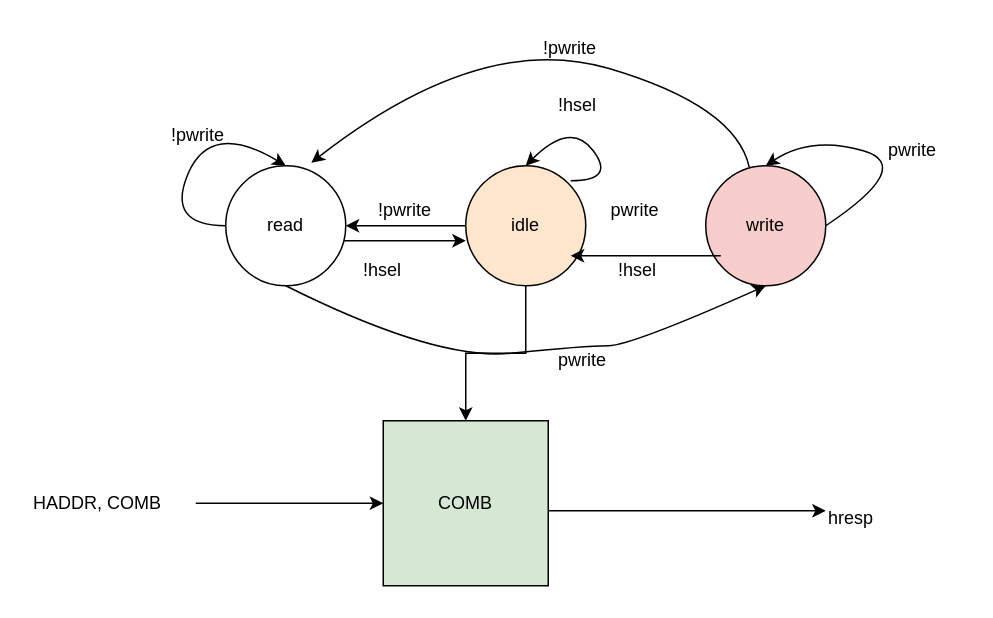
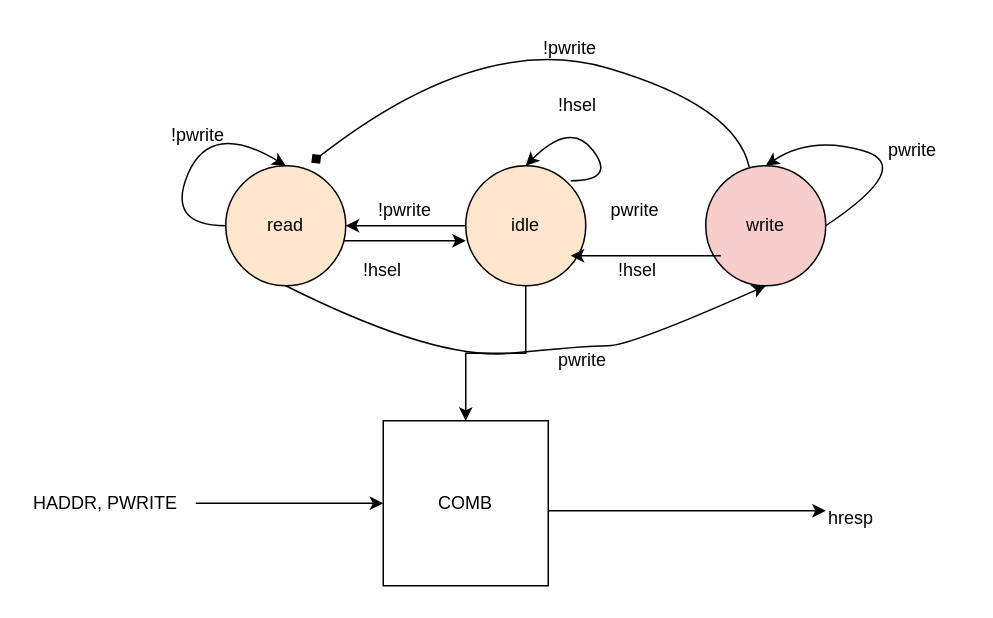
(320, 156) -> (321, 155)
(286, 226) -> (286, 226)
(466, 503) -> (466, 503)
(85, 504) -> (95, 504)
